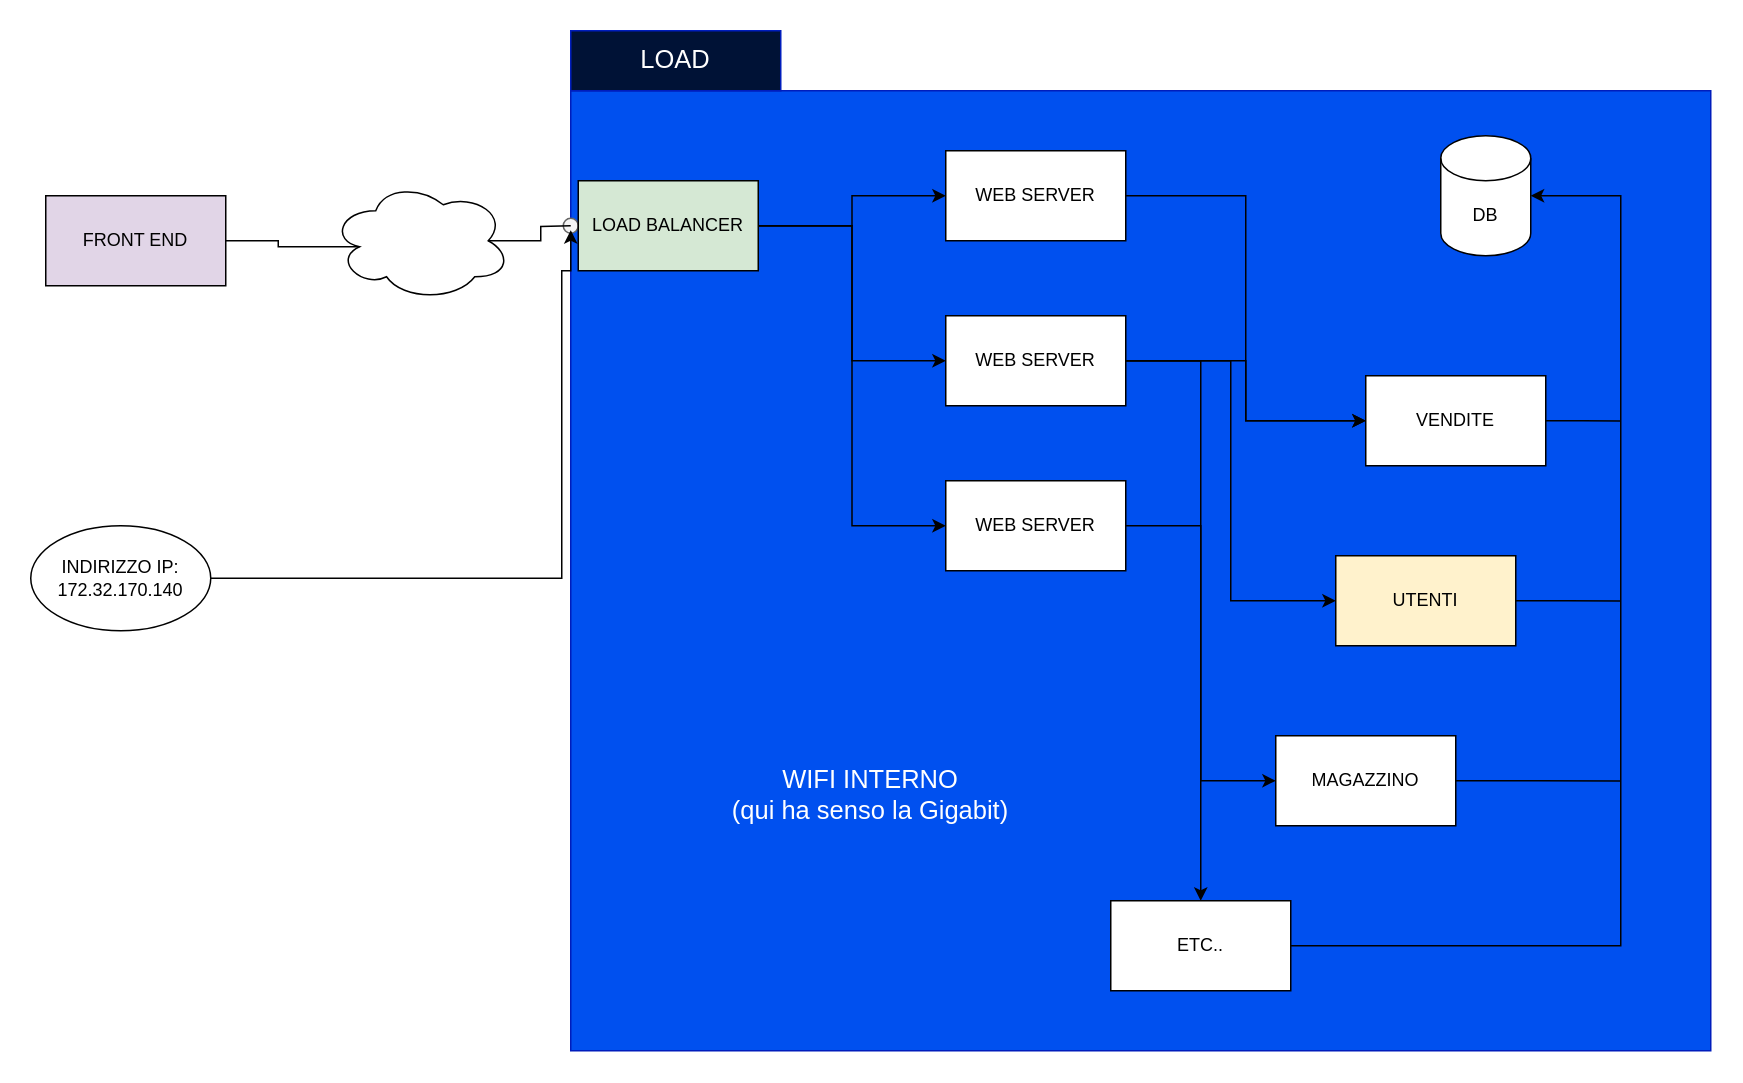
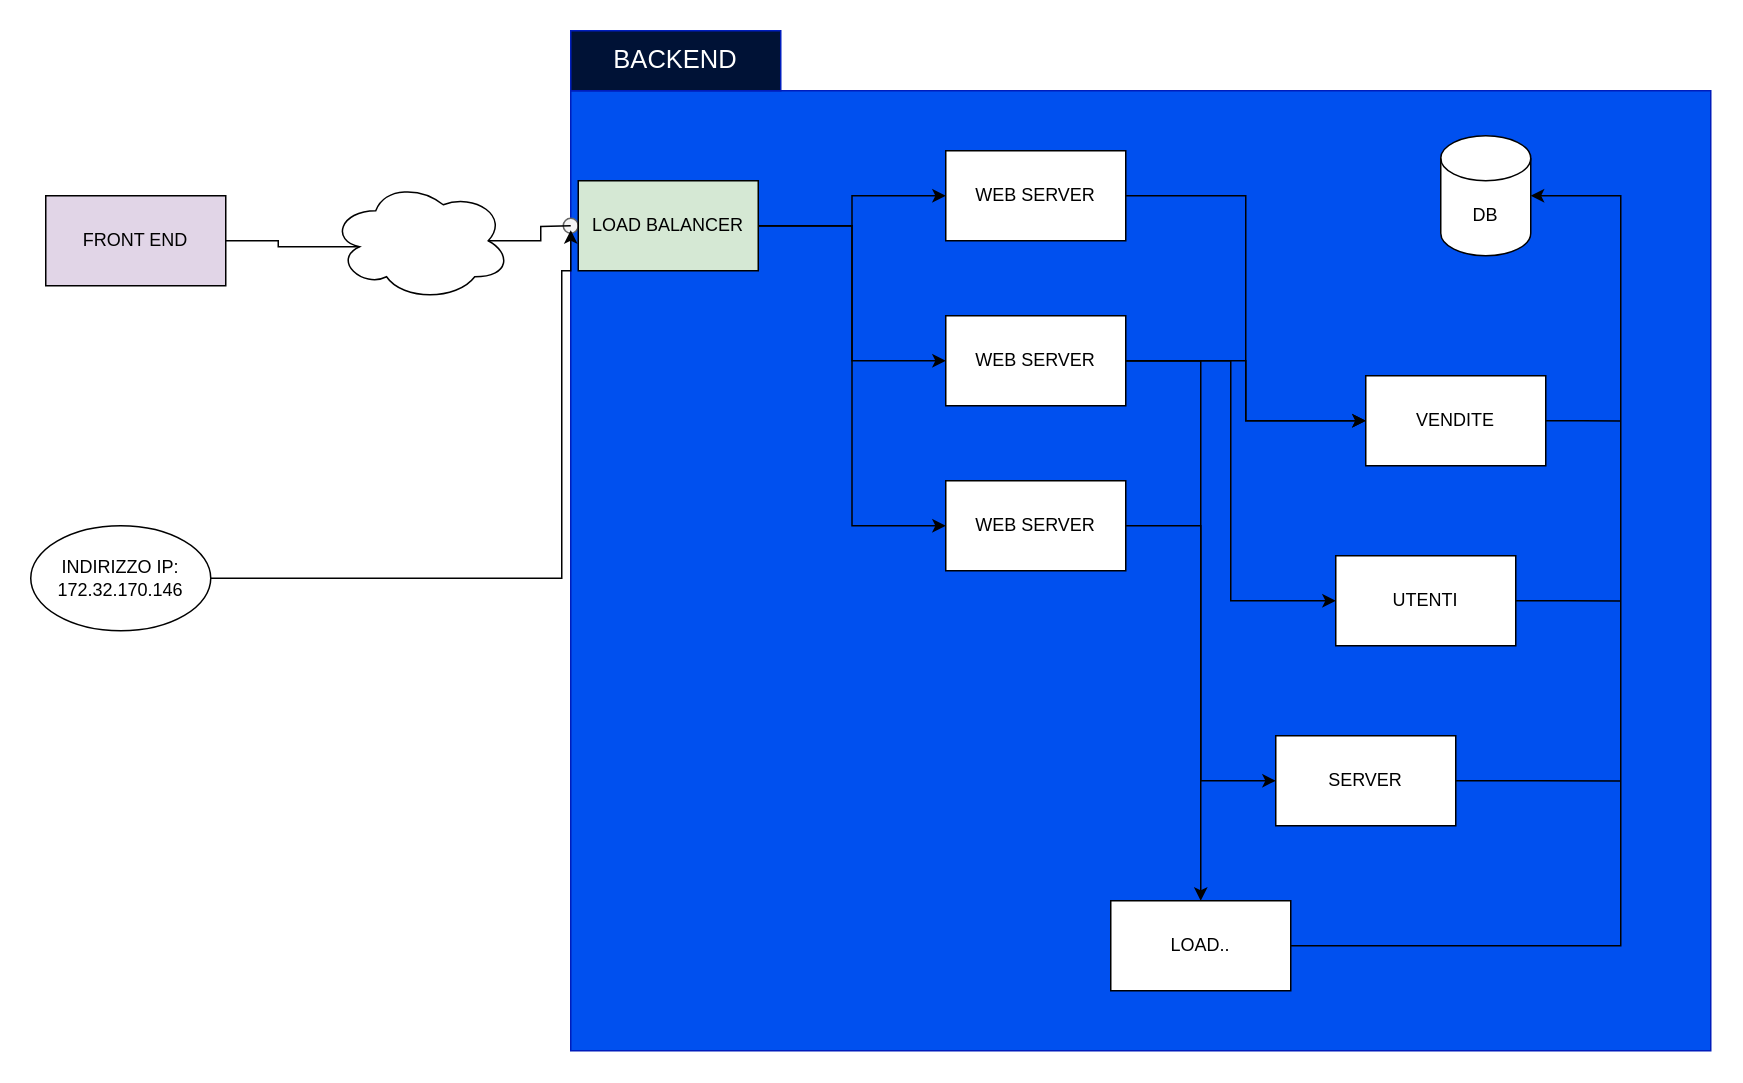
(676, 61) -> (676, 61)
(121, 578) -> (121, 578)
(1426, 601) -> (1426, 601)
(1366, 781) -> (1366, 781)
(871, 796) -> none
(1201, 946) -> (1201, 946)
